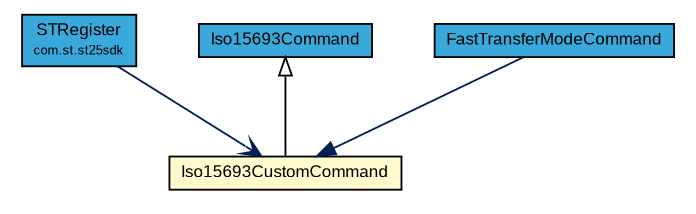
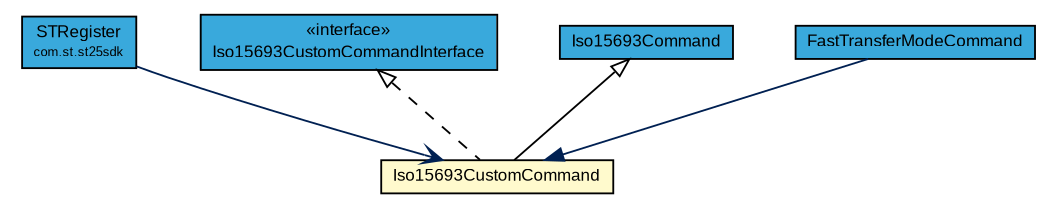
none -> (348, 42)
